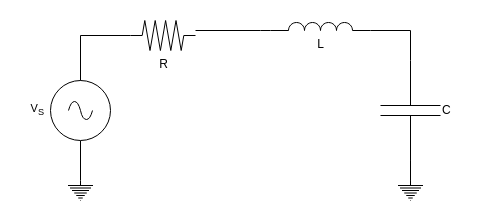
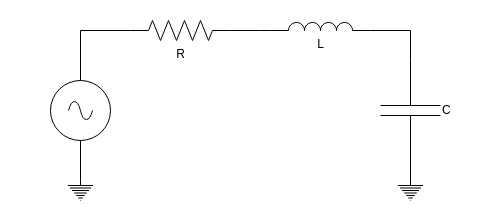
(163, 36) -> (181, 31)
(34, 111) -> none
